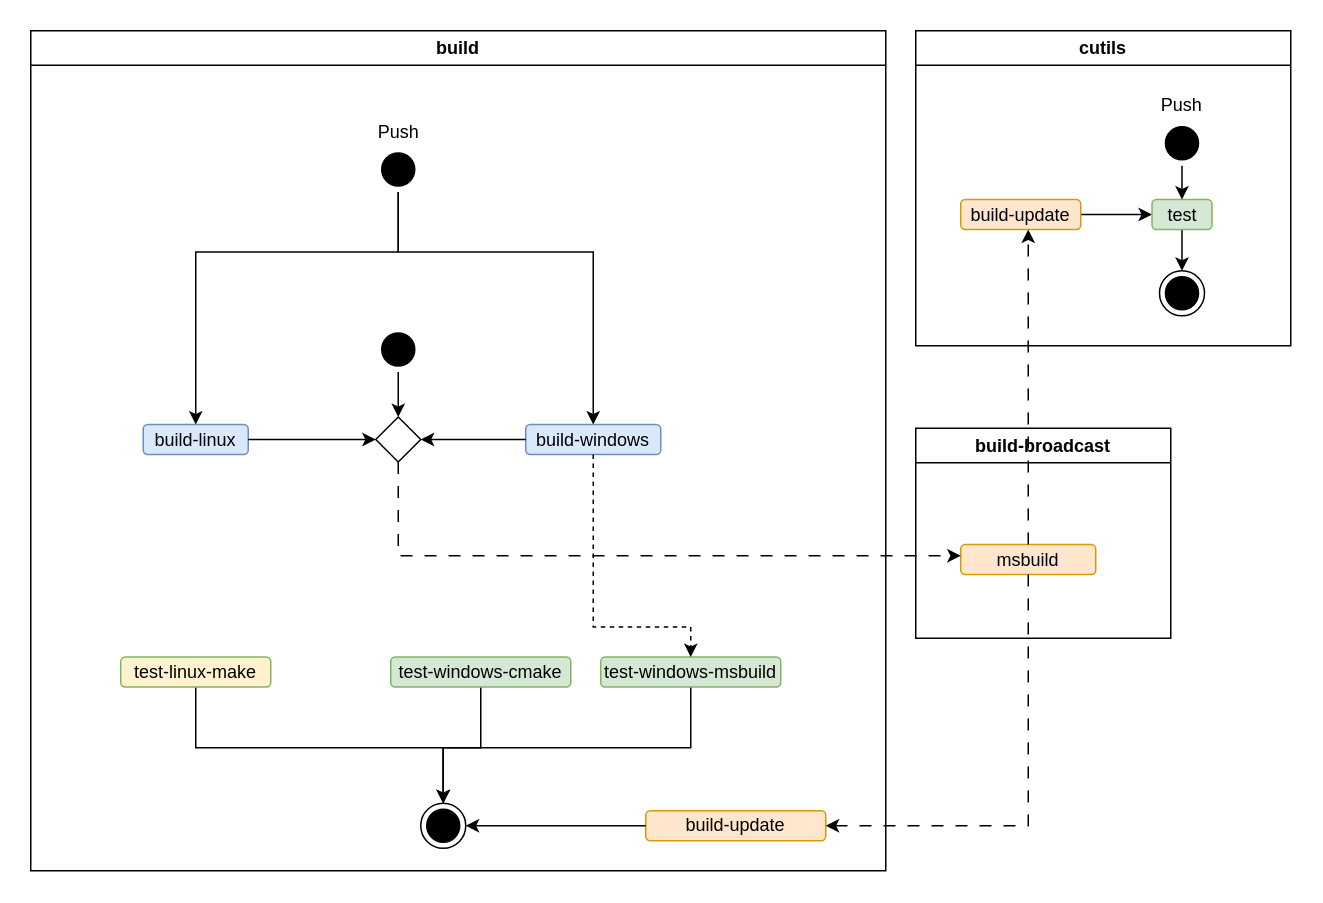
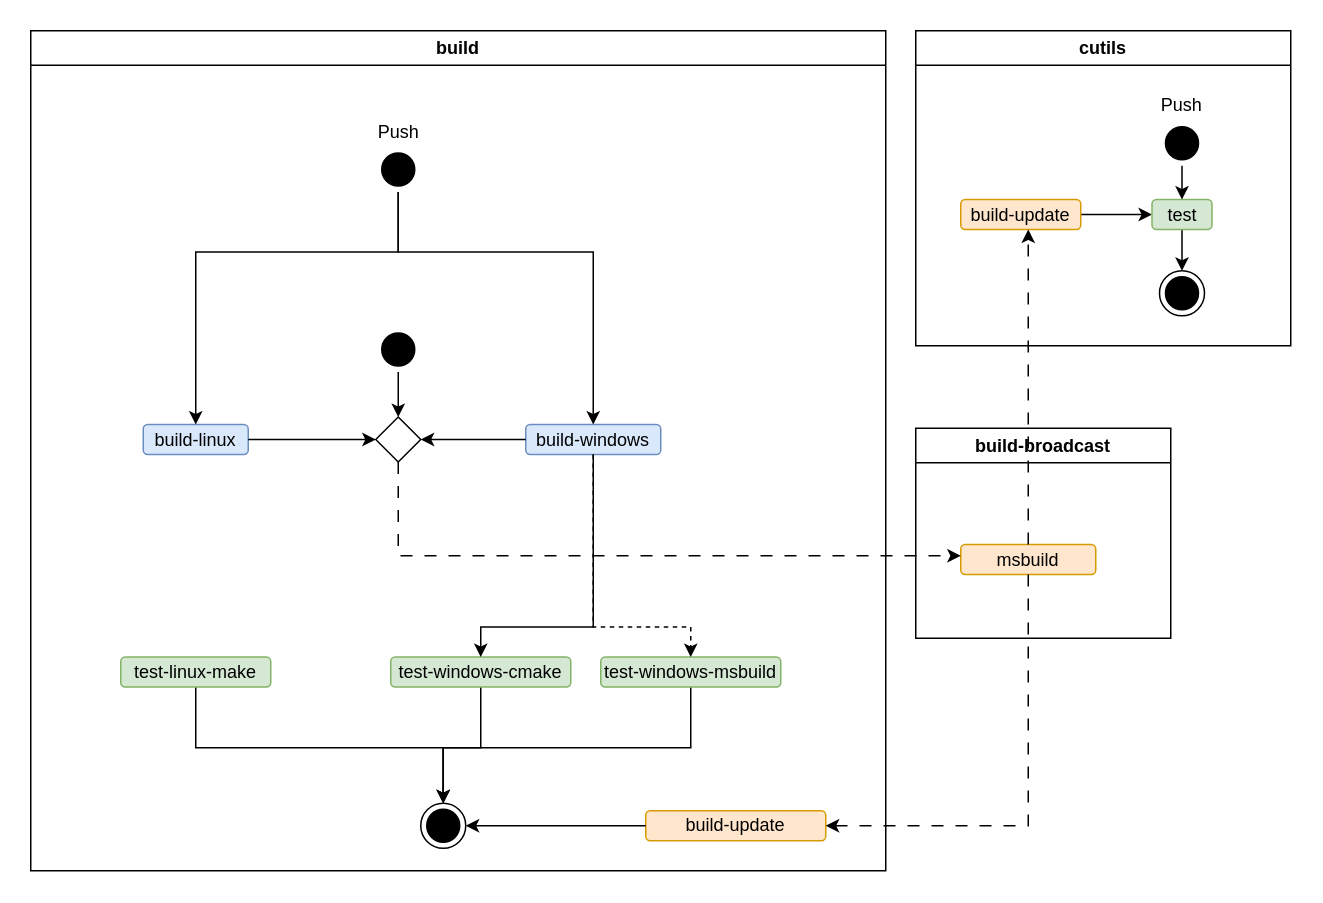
none -> (526, 627)
(196, 672) -> (196, 672)
